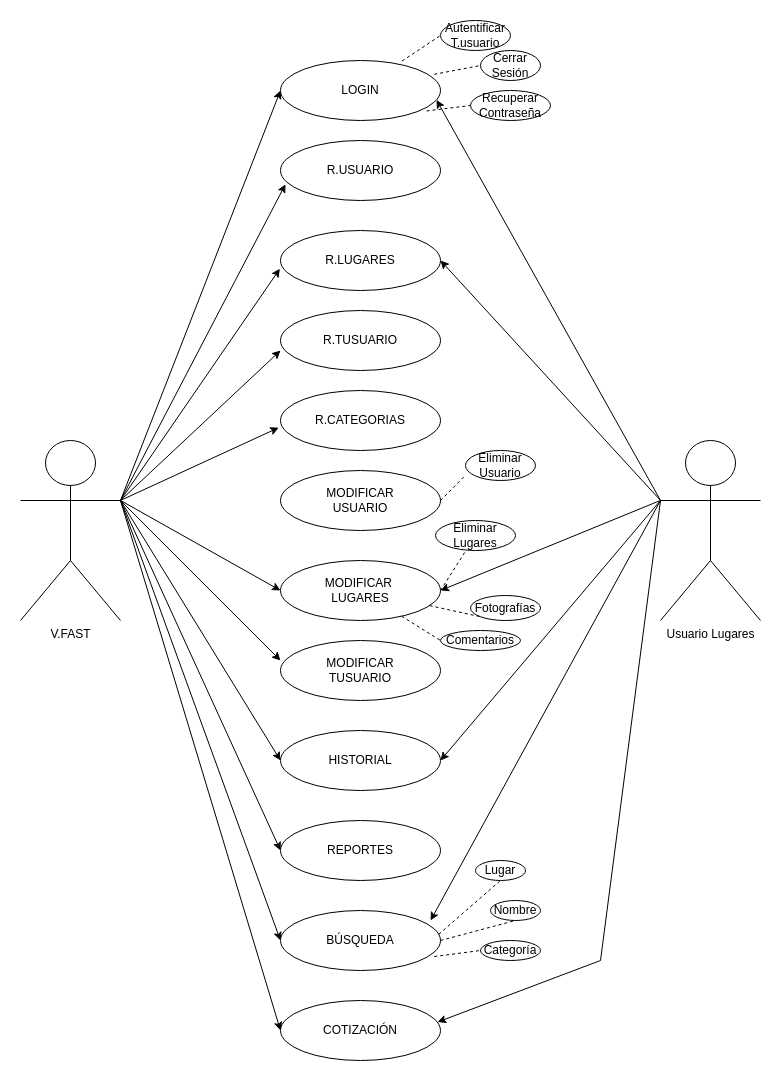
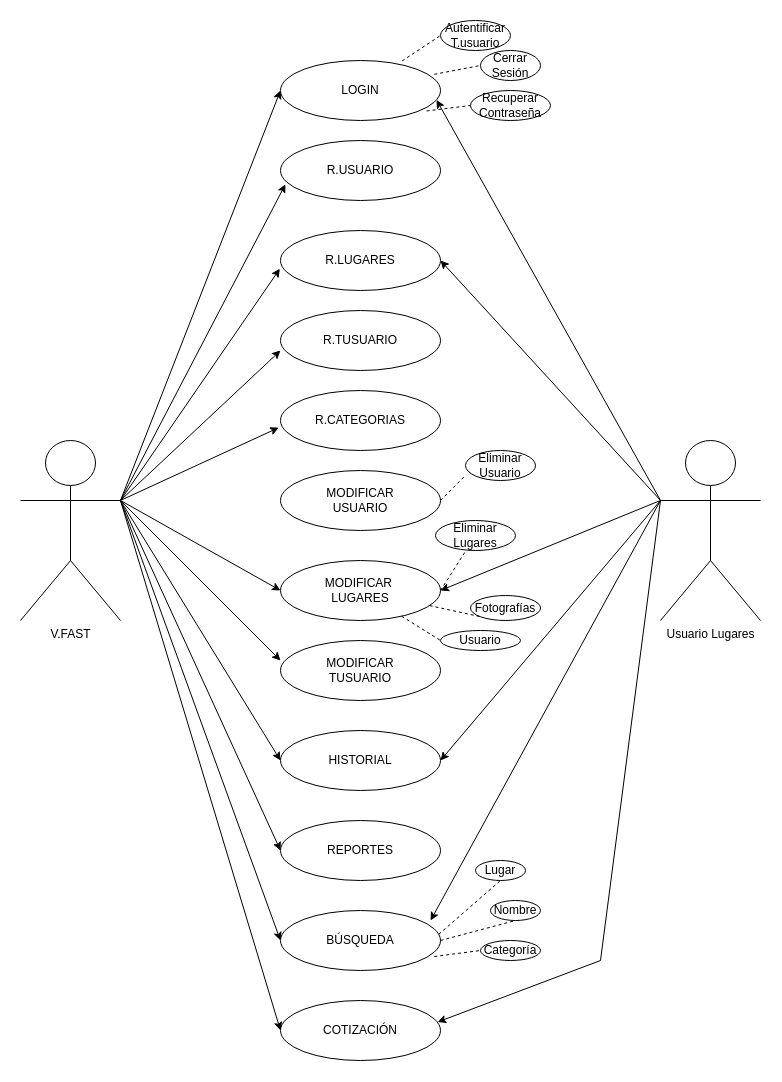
(481, 641) -> (481, 641)
